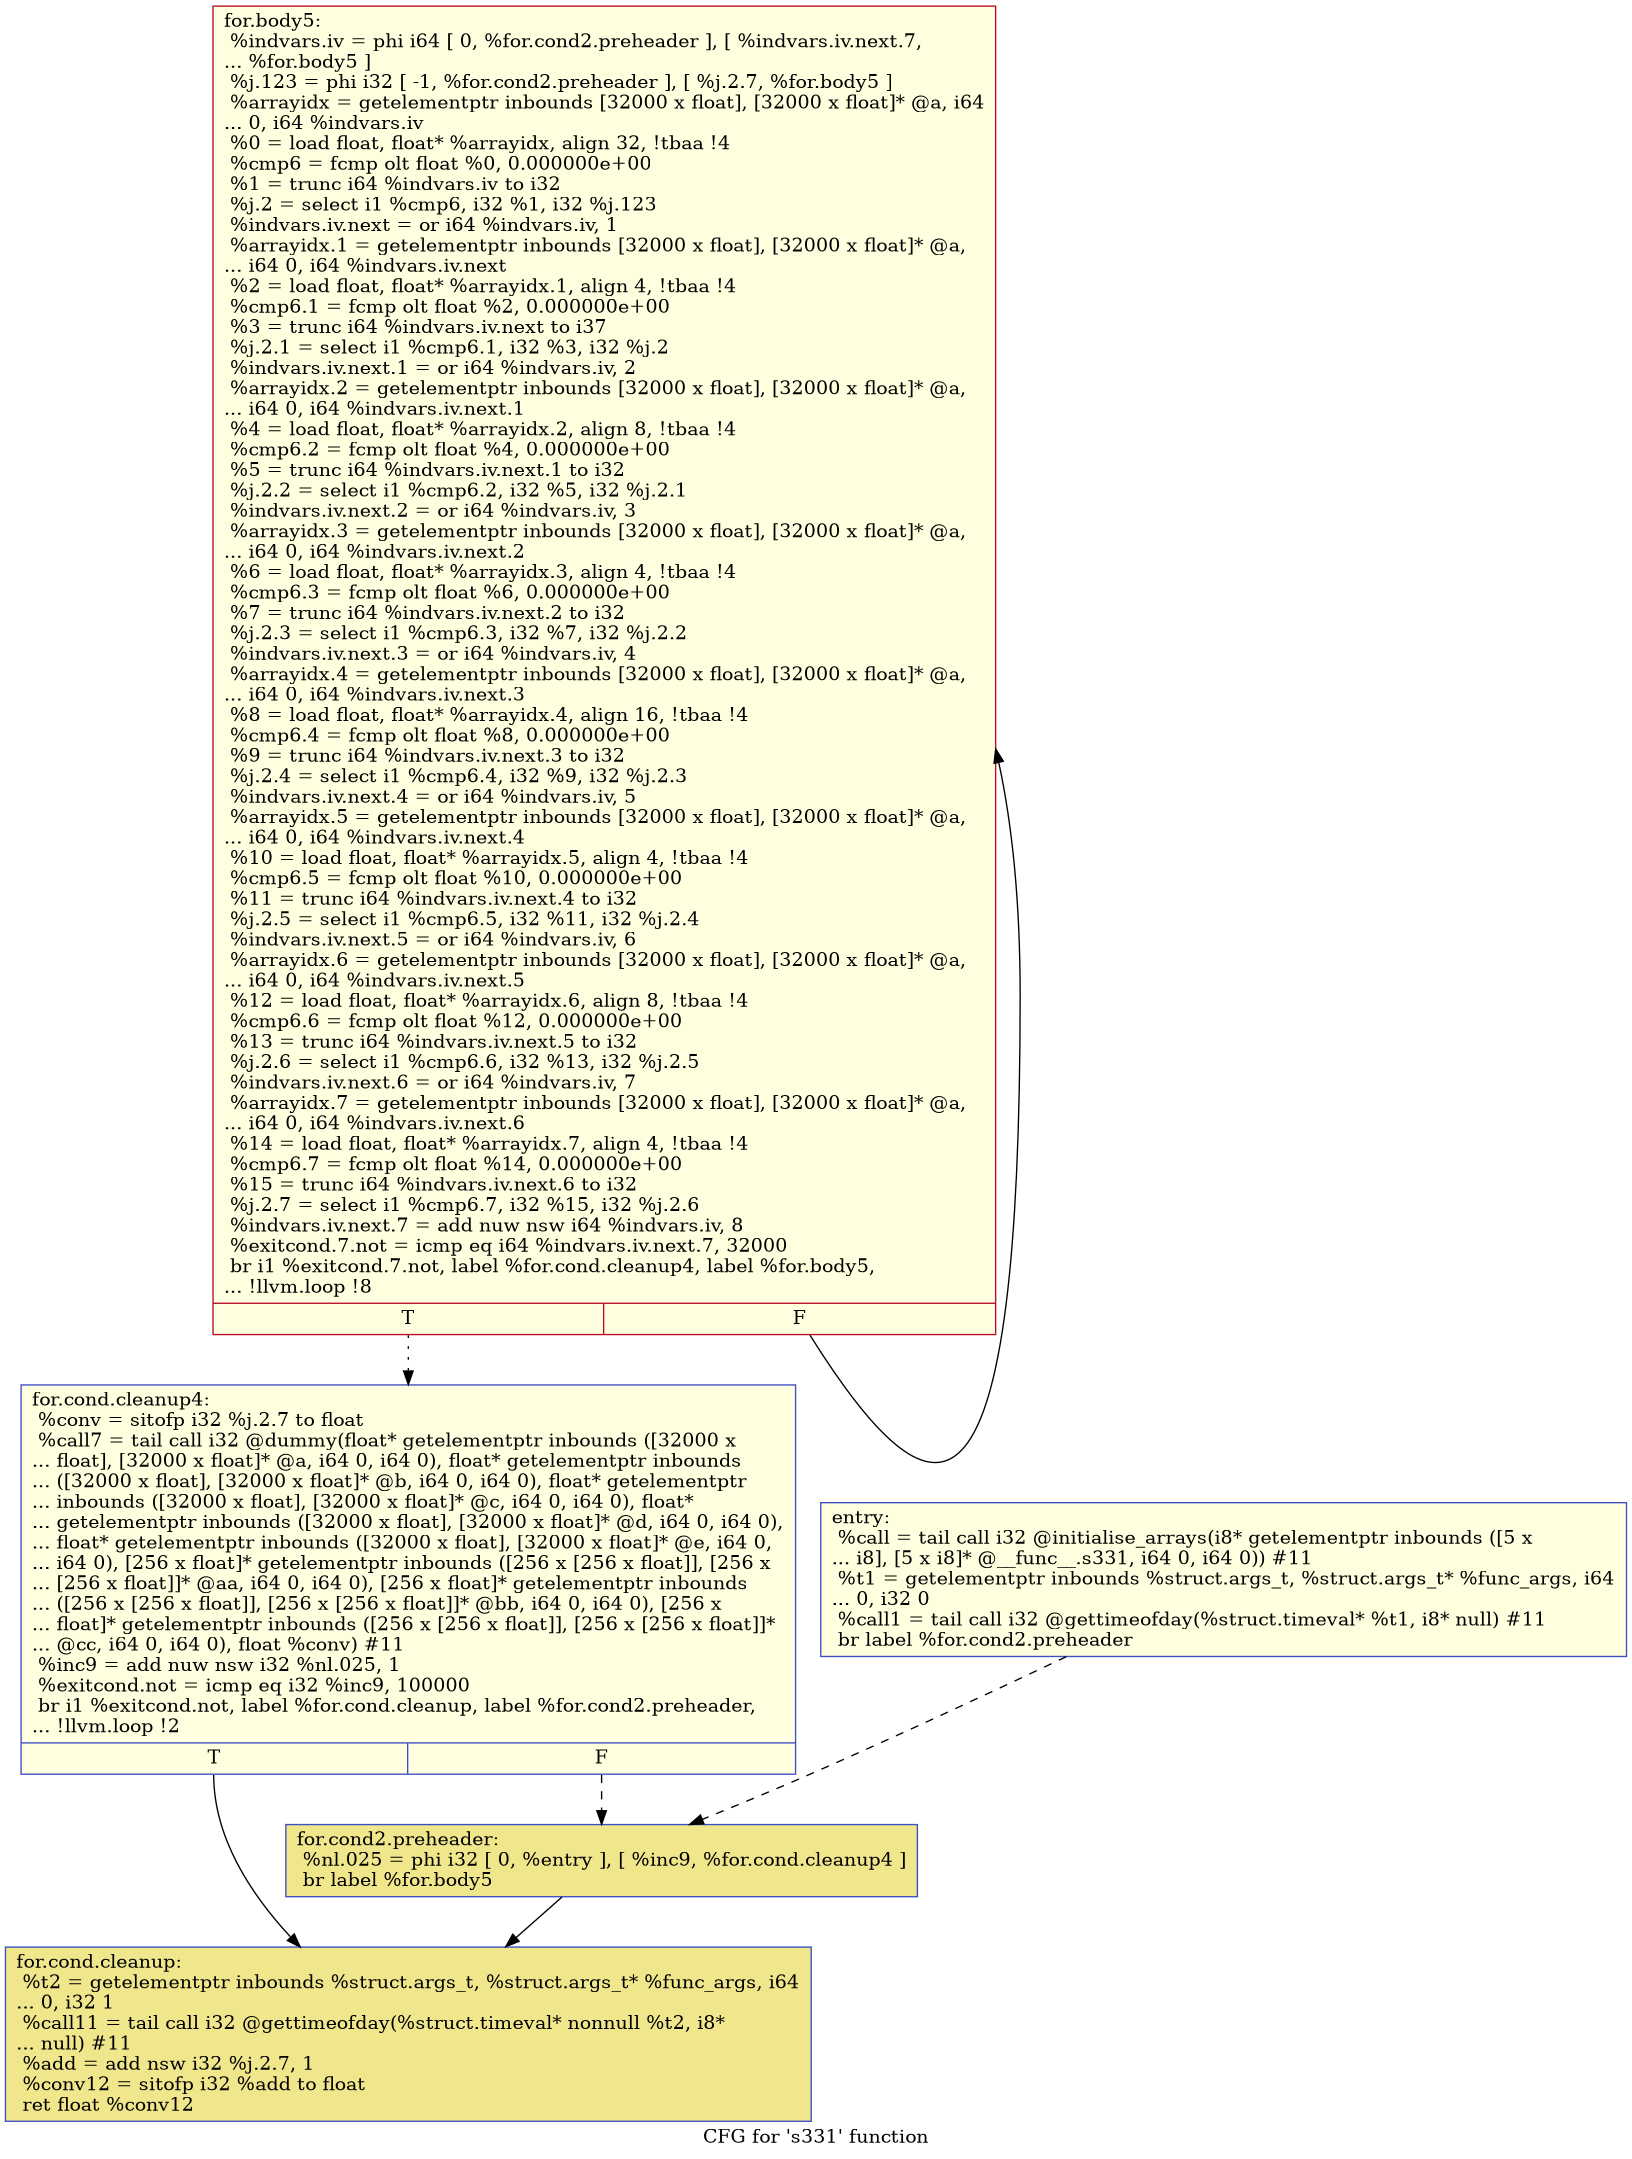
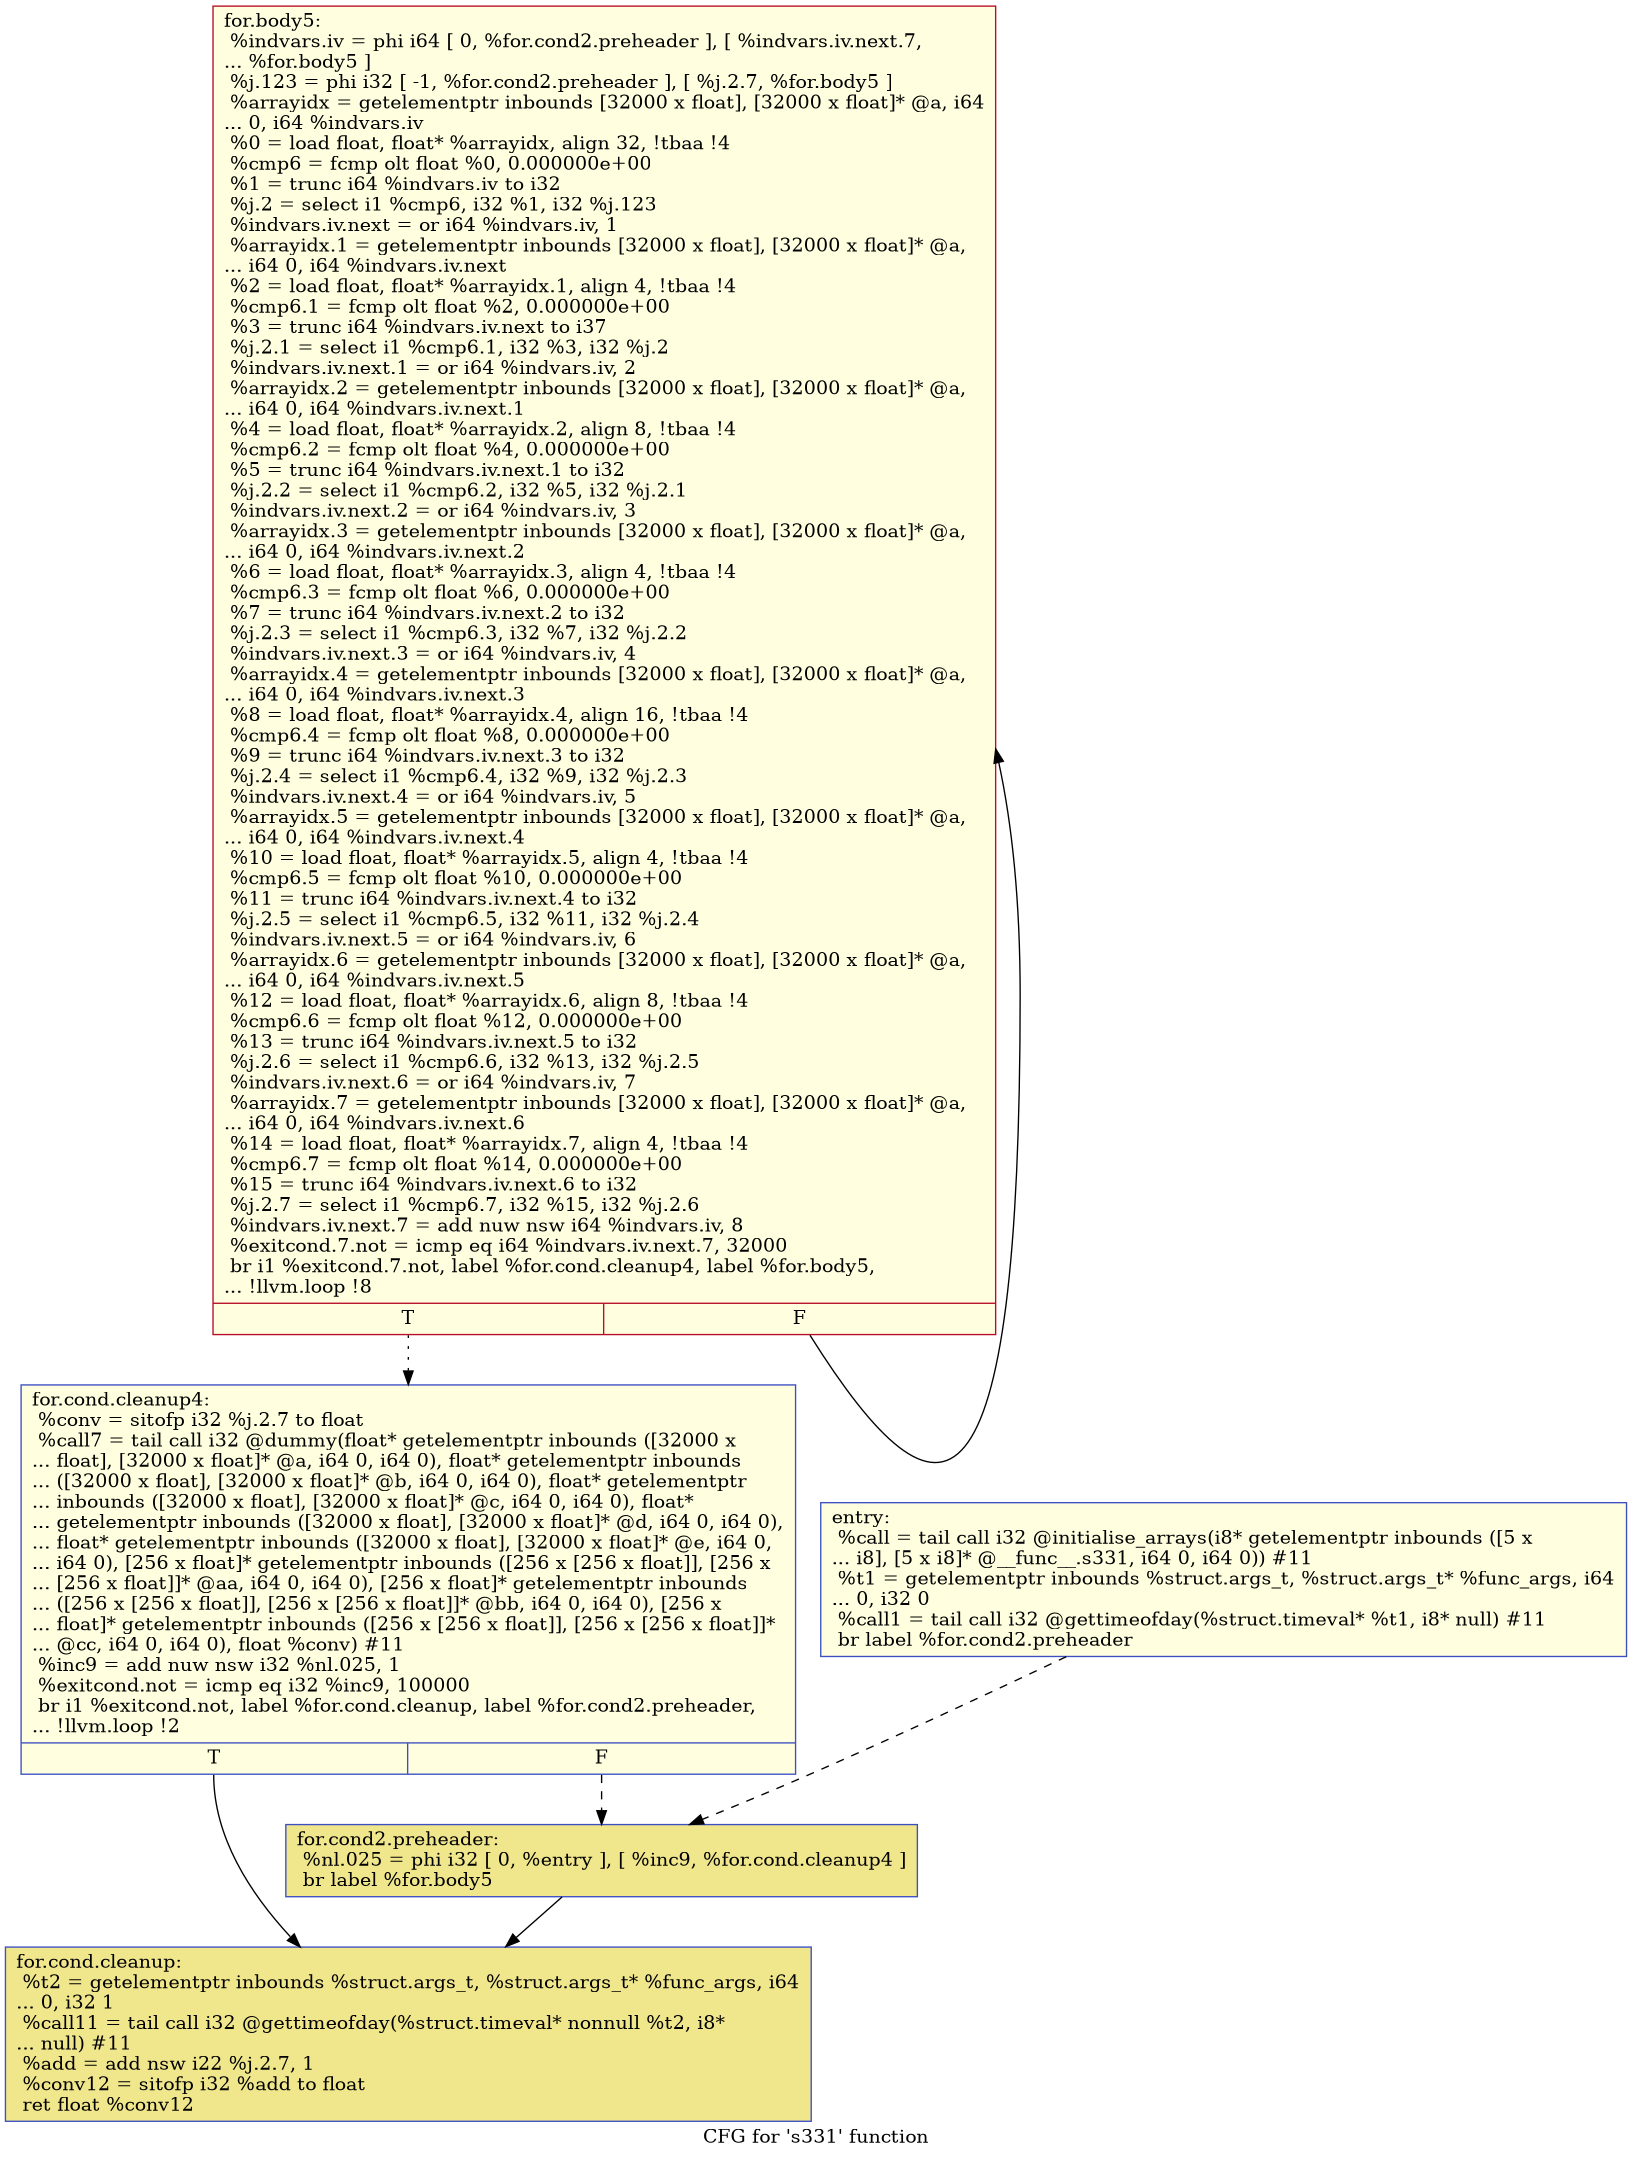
(166, 2064) -> (166, 2064)
